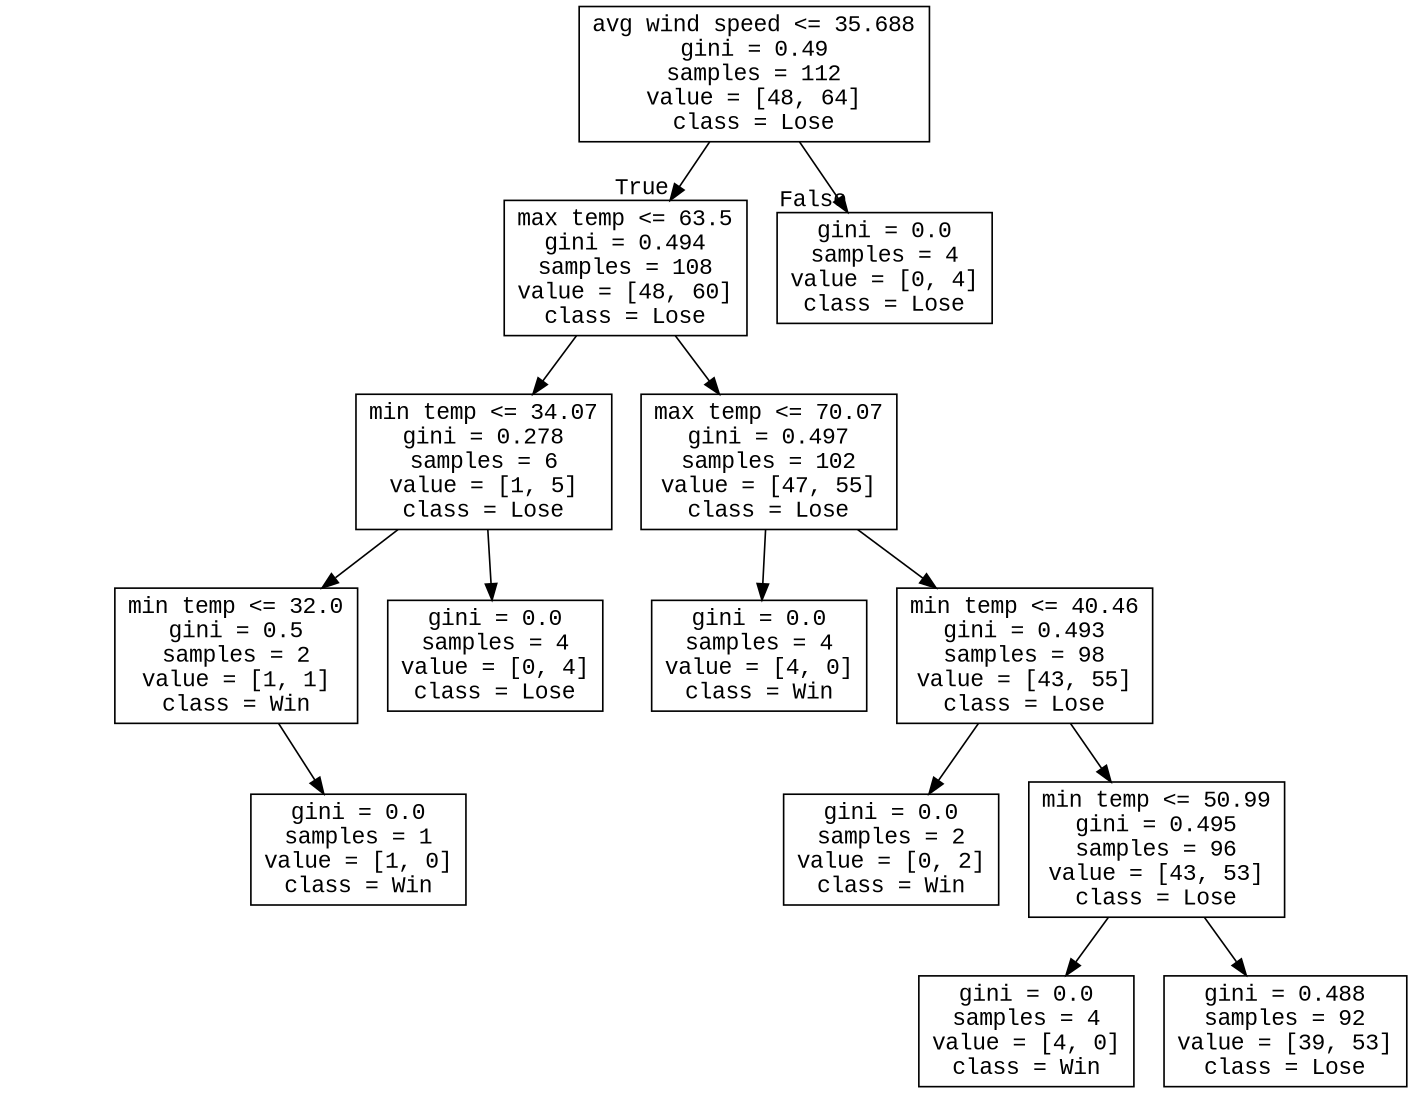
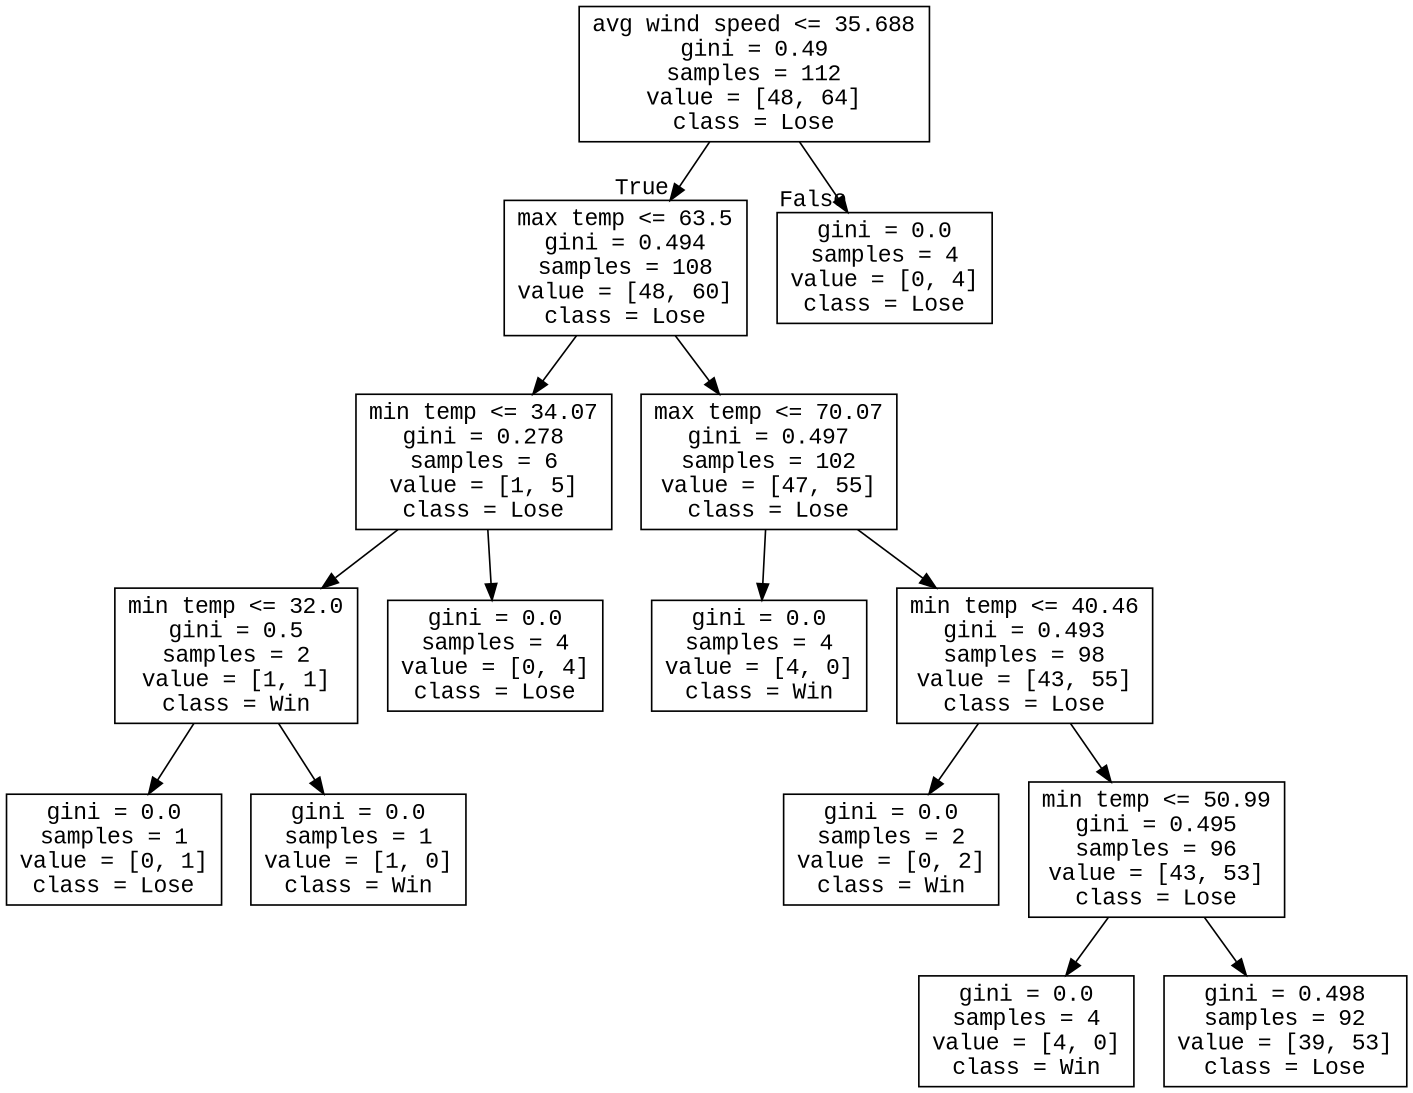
none -> (114, 850)
(1285, 1031) -> (1285, 1031)
